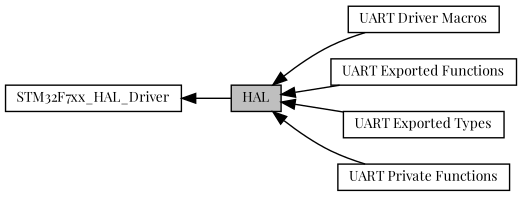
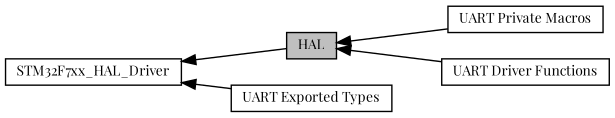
(424, 19) -> (526, 19)
(424, 72) -> (526, 72)
(319, 108) -> (213, 87)
(424, 177) -> none
